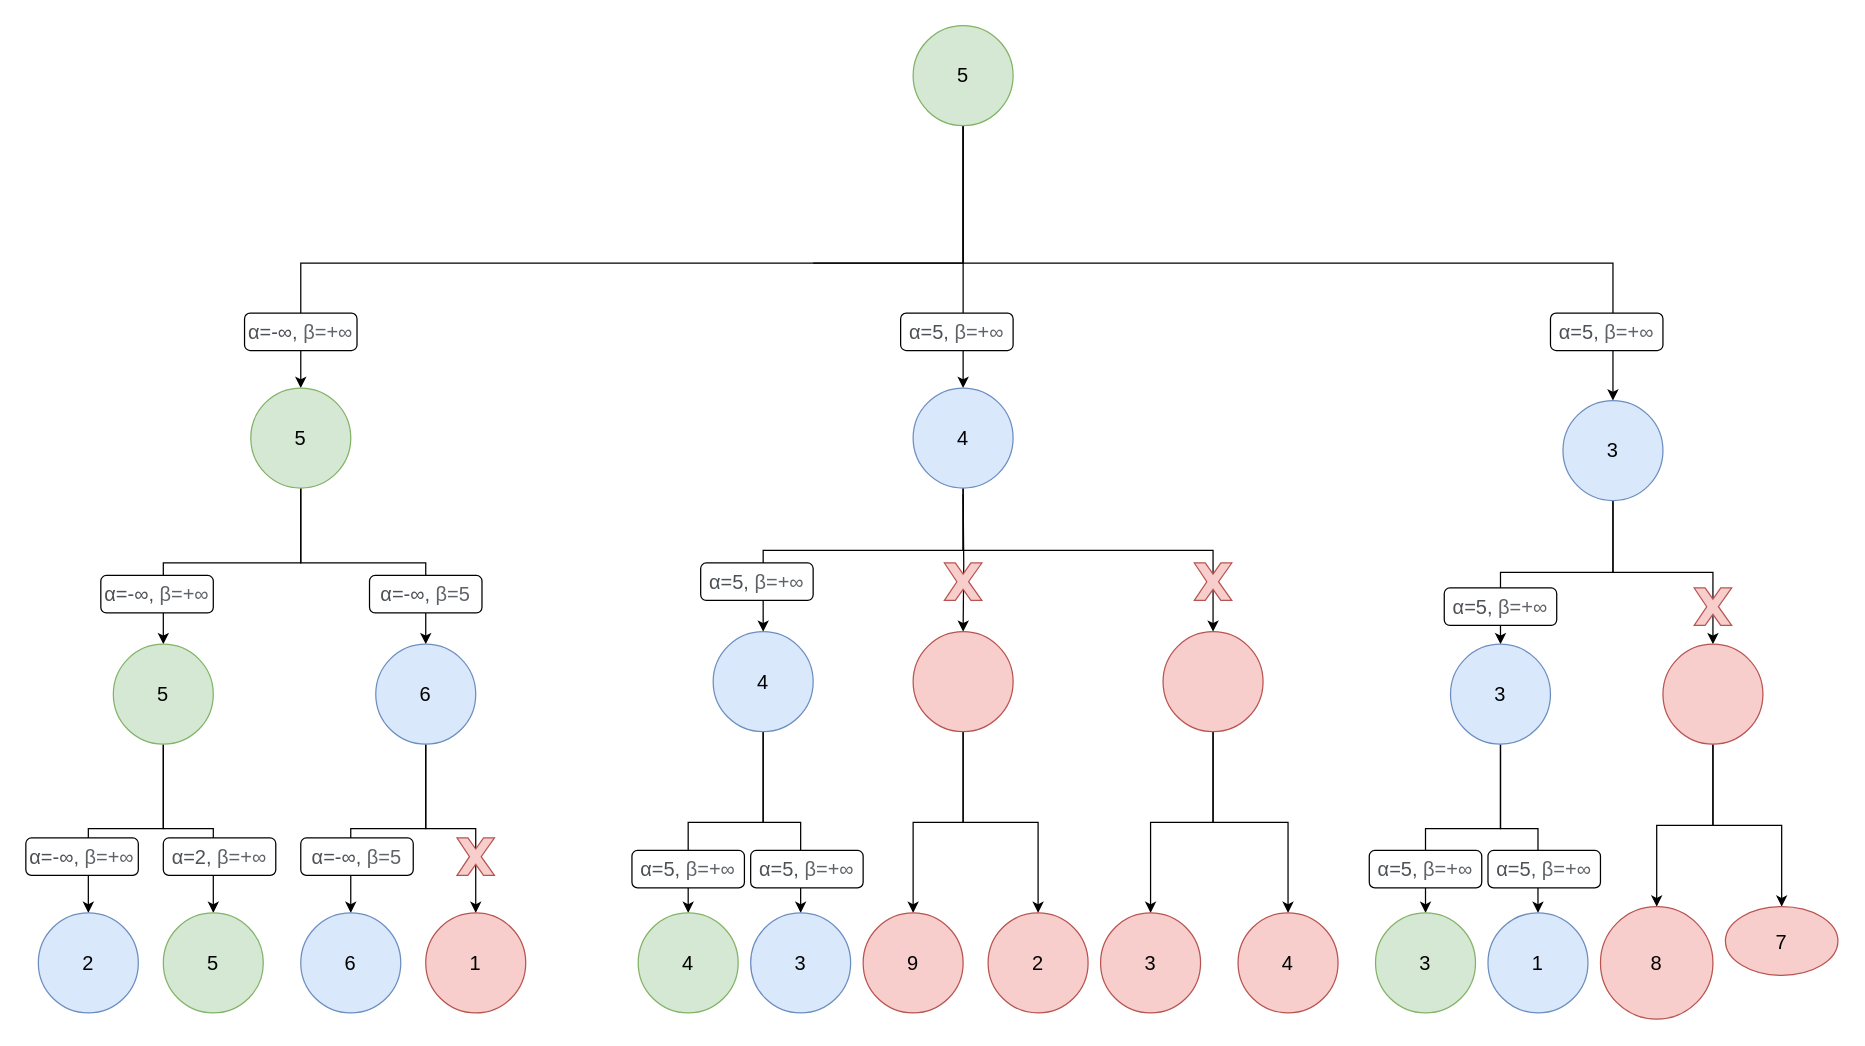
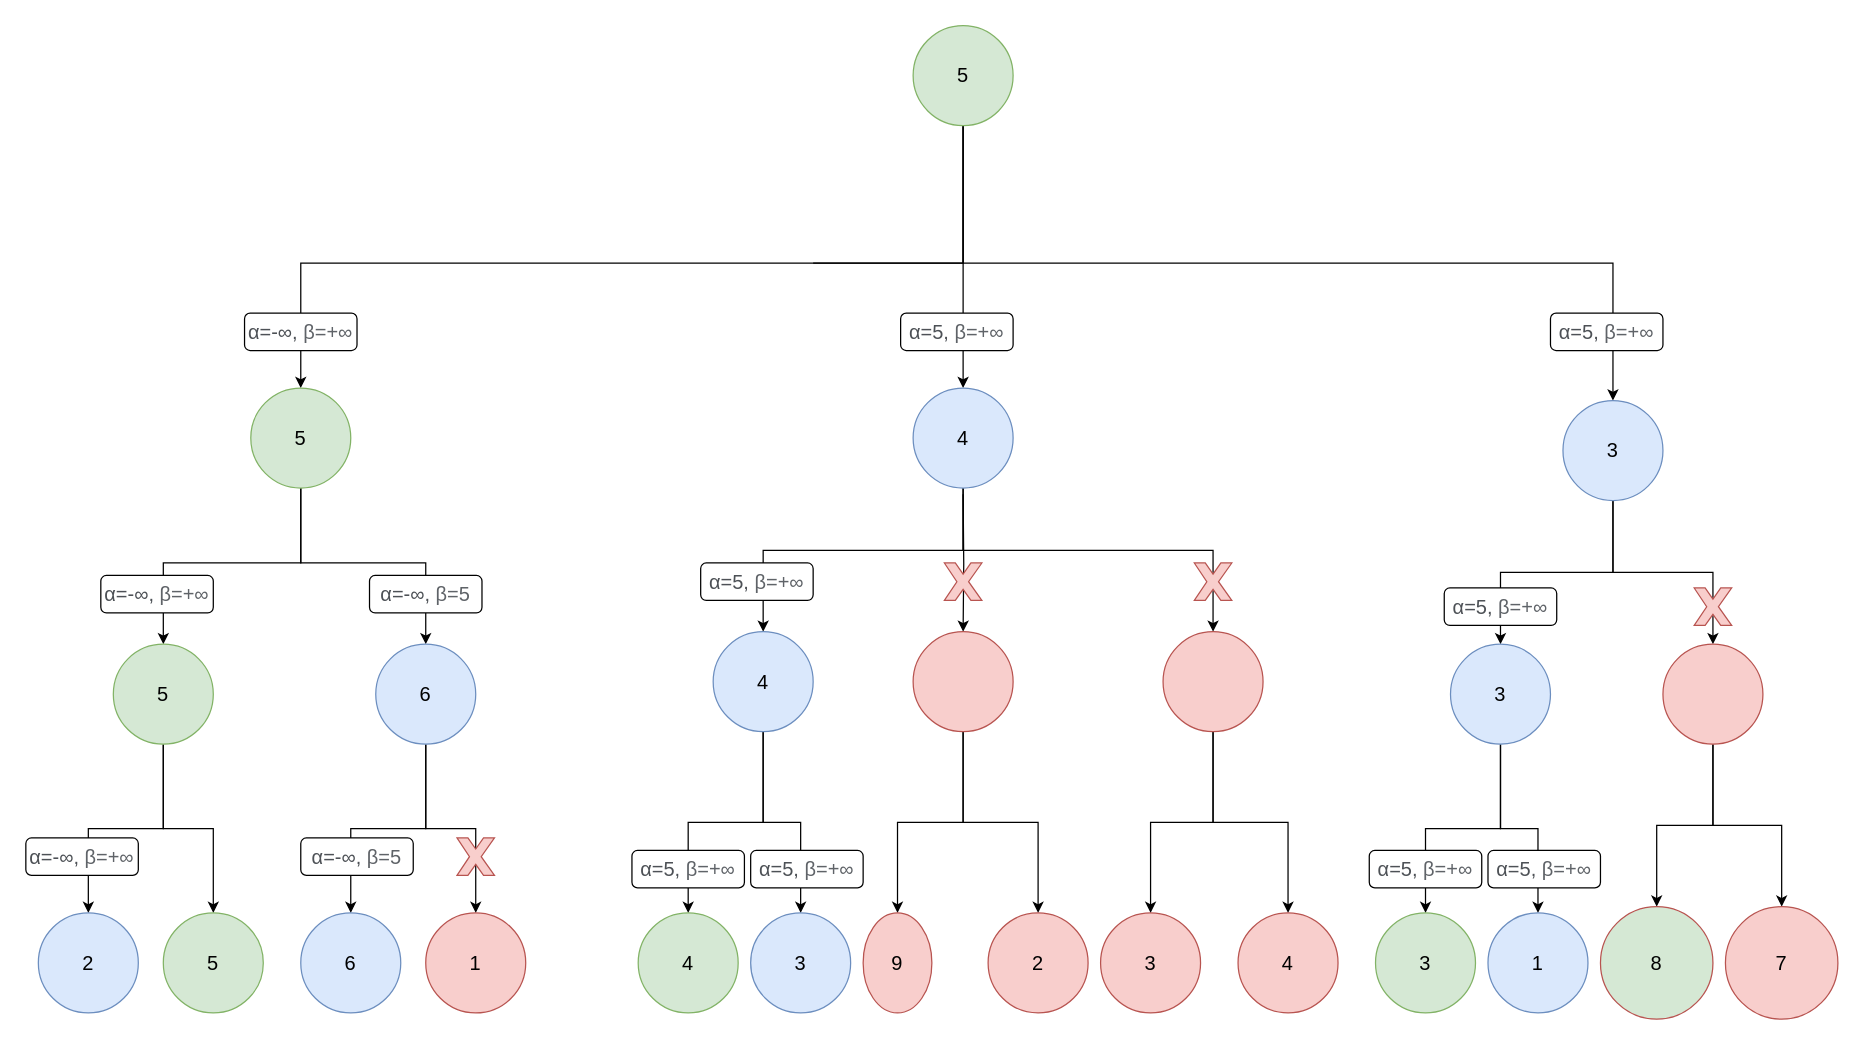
(219, 857) -> none
(1782, 941) -> (1782, 963)
(913, 963) -> (898, 963)
(1657, 963) -> (1657, 963)
